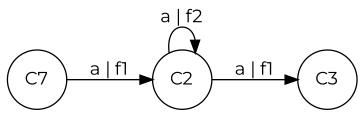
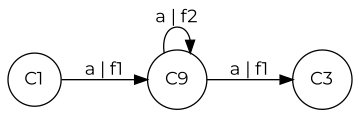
(37, 80) -> (35, 80)
(182, 80) -> (177, 80)
